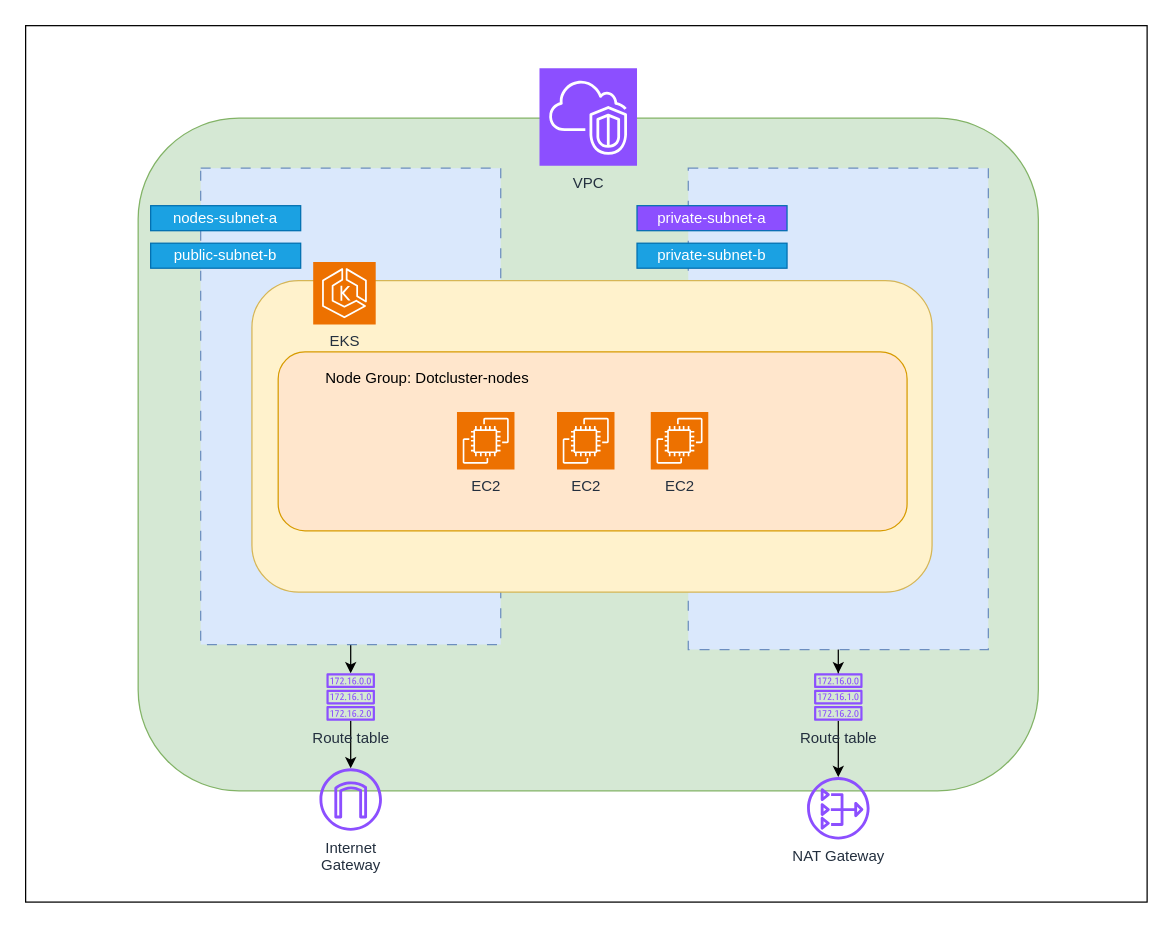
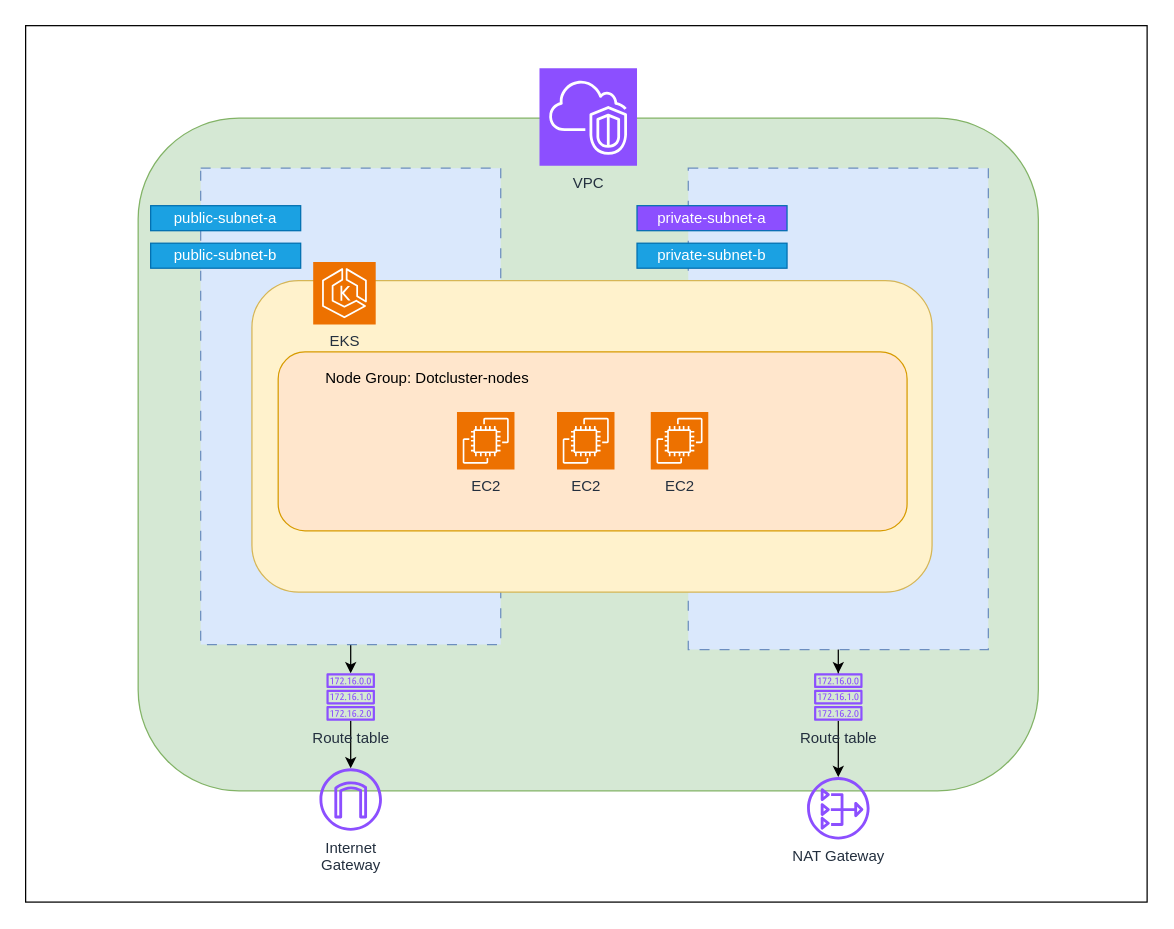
(226, 218) -> (226, 218)
